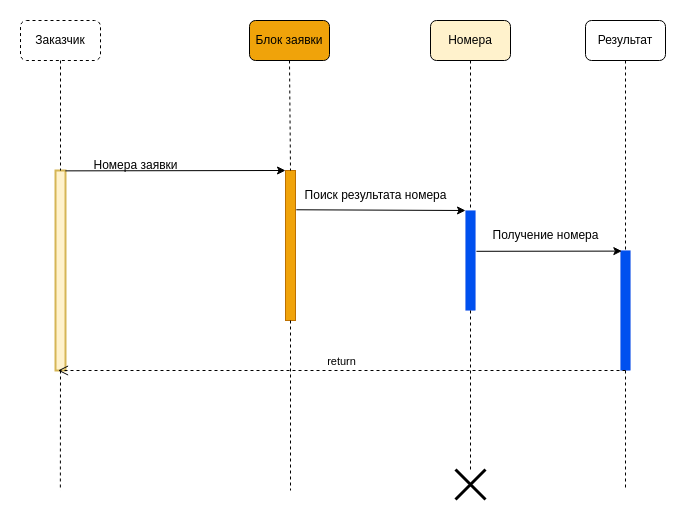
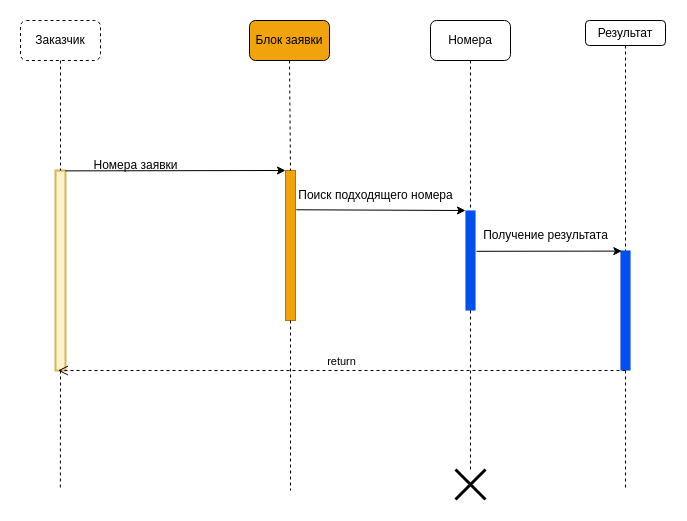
(471, 41) -> (471, 41)
(626, 41) -> (626, 33)
(376, 196) -> (376, 196)
(546, 236) -> (546, 236)
